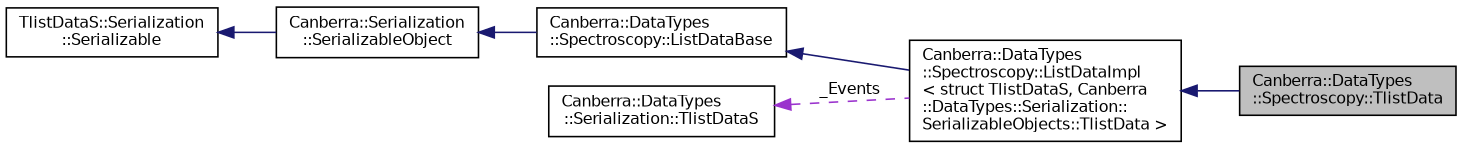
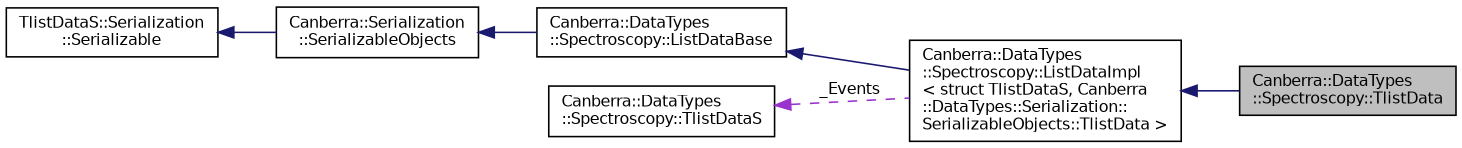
(377, 32) -> (377, 32)
(662, 111) -> (662, 111)
